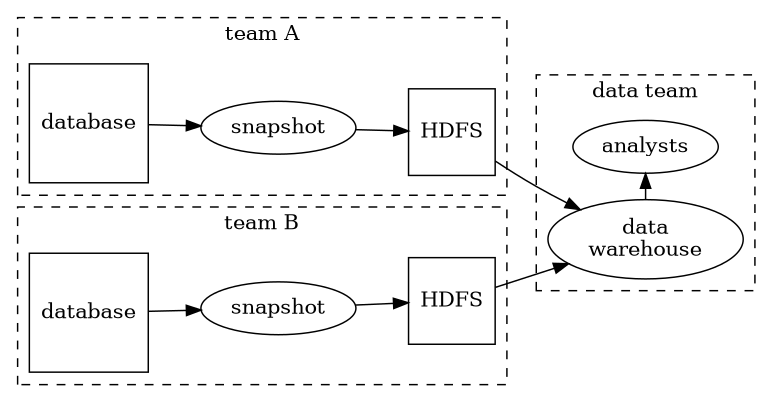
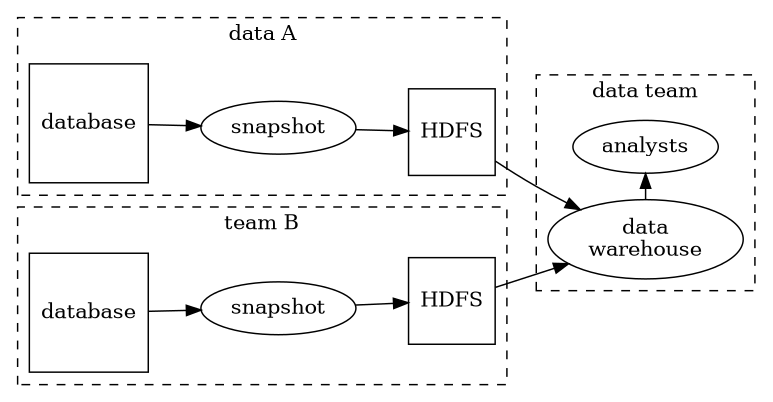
(262, 34) -> (262, 34)
